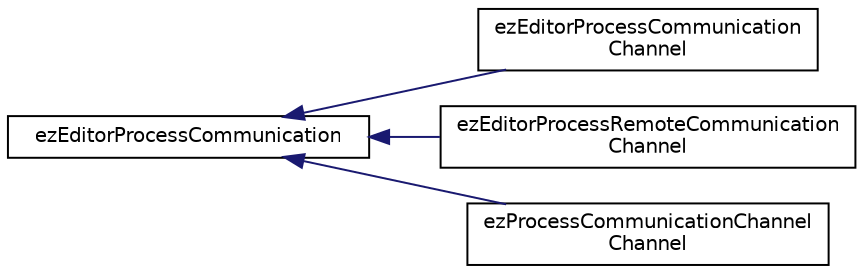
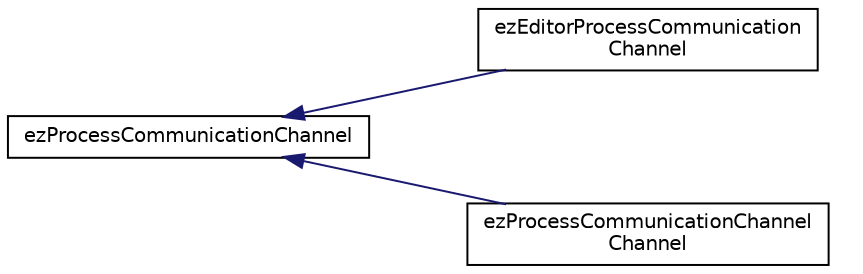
(189, 137) -> (189, 137)
(648, 137) -> none
